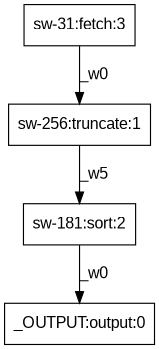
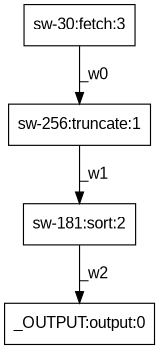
(80, 25) -> (80, 25)
(94, 175) -> (94, 175)
(94, 274) -> (94, 274)
